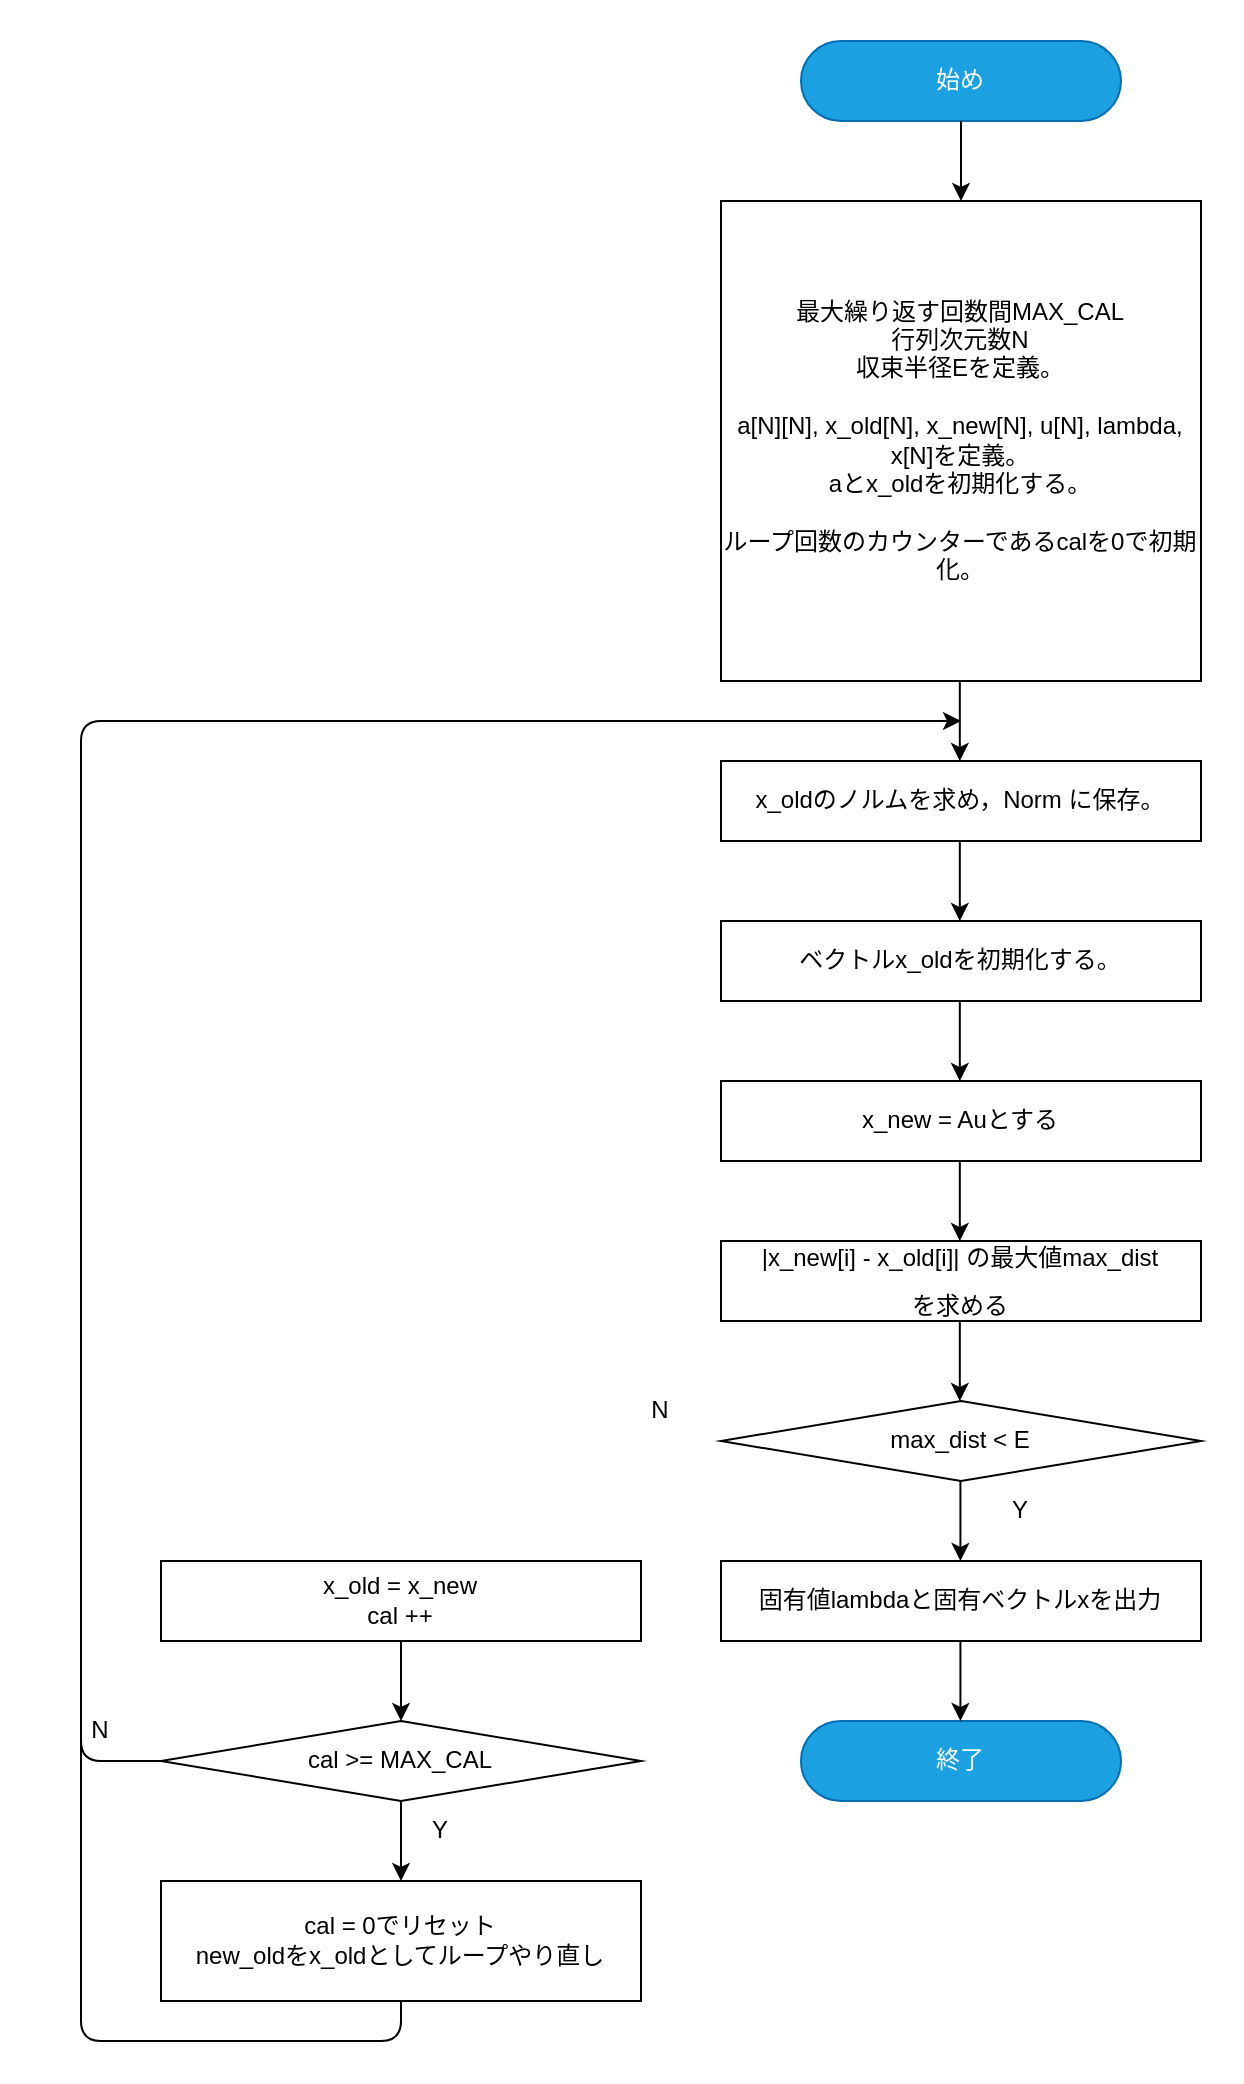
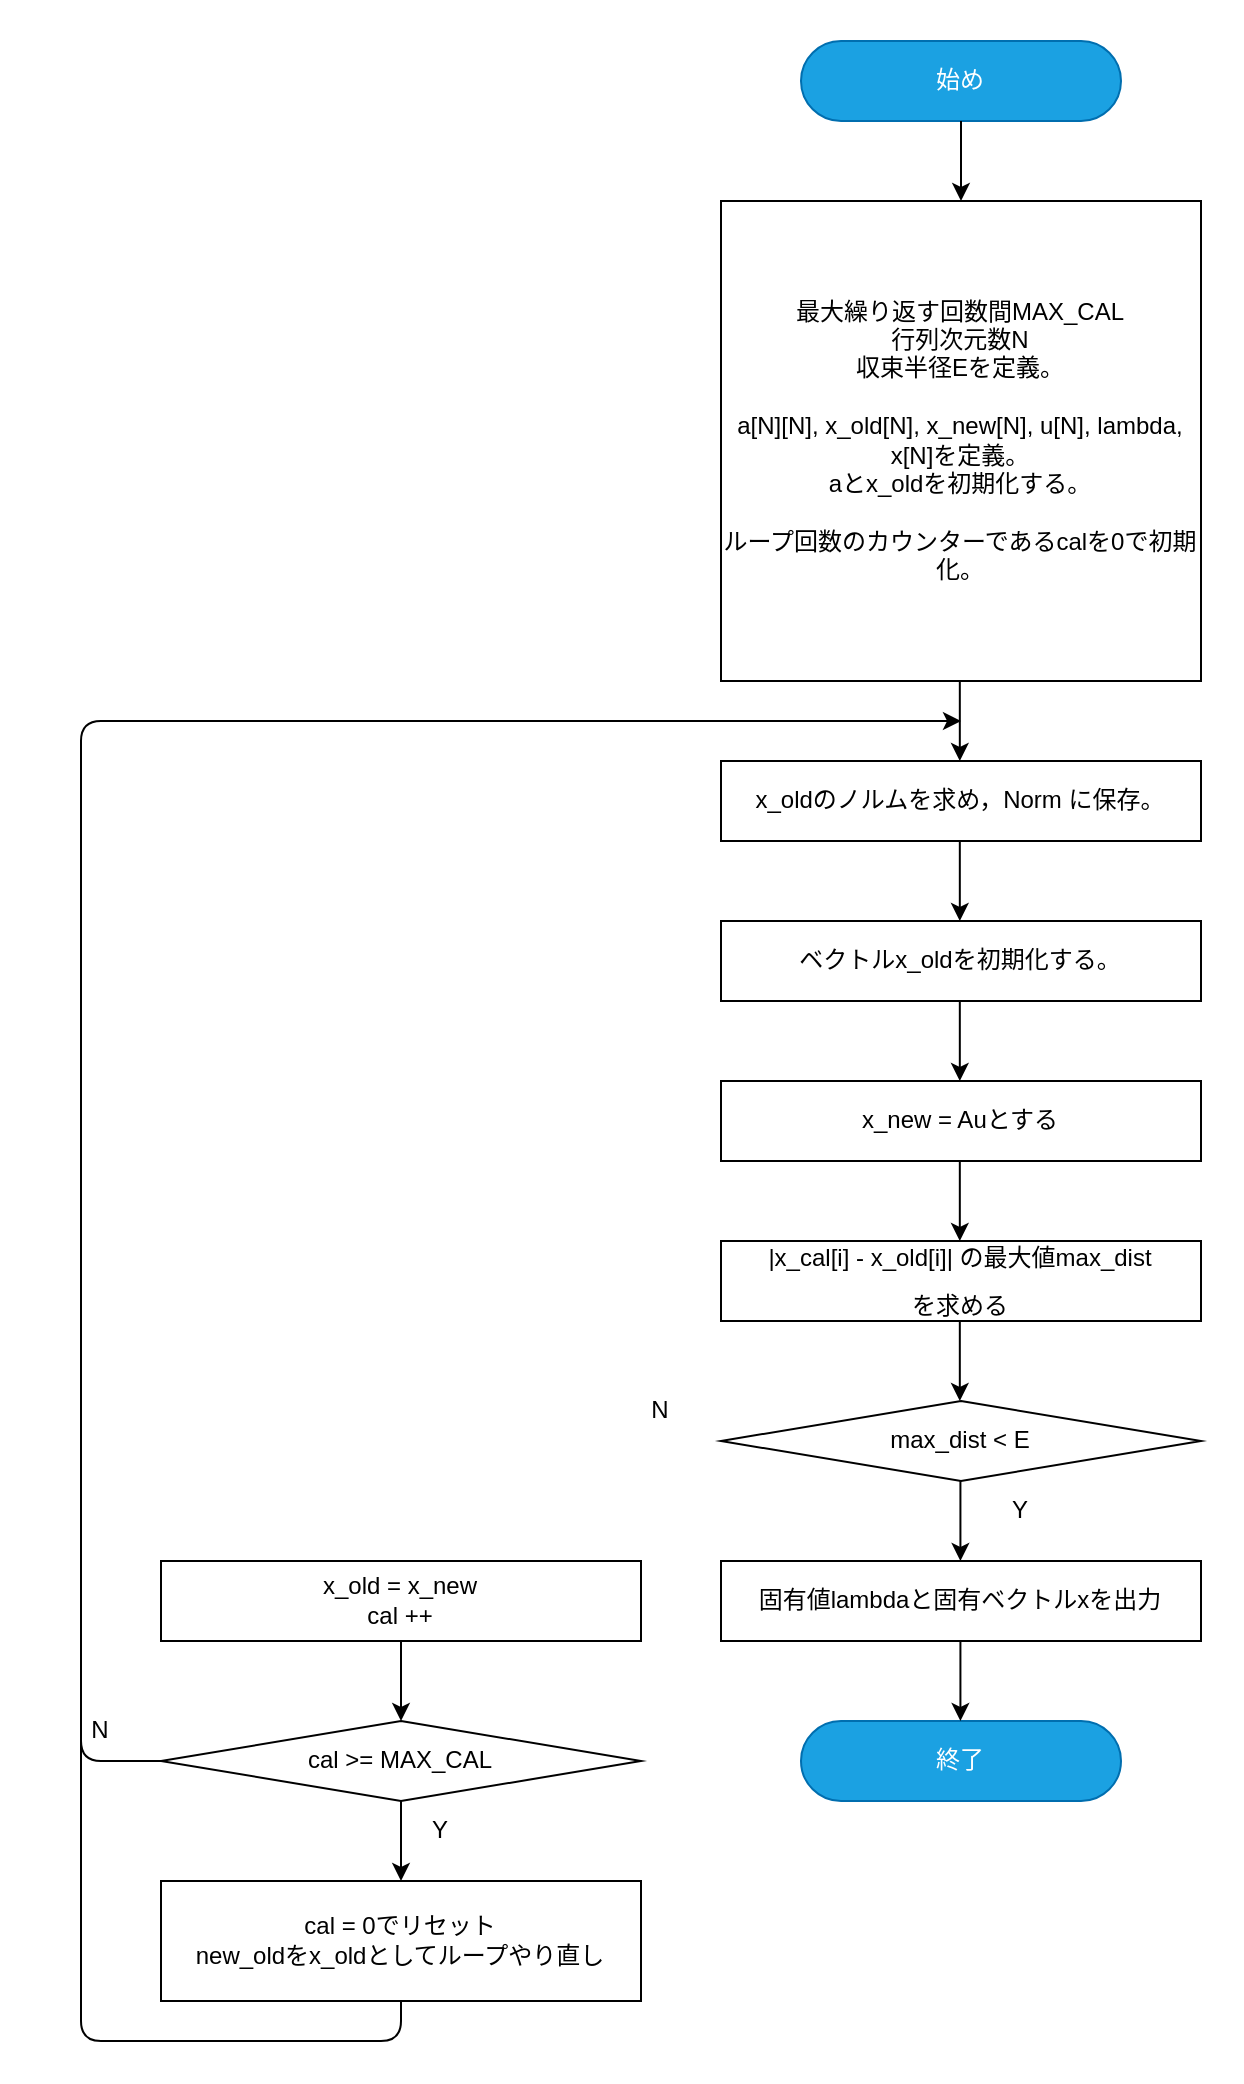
(961, 1281) -> (961, 1281)
